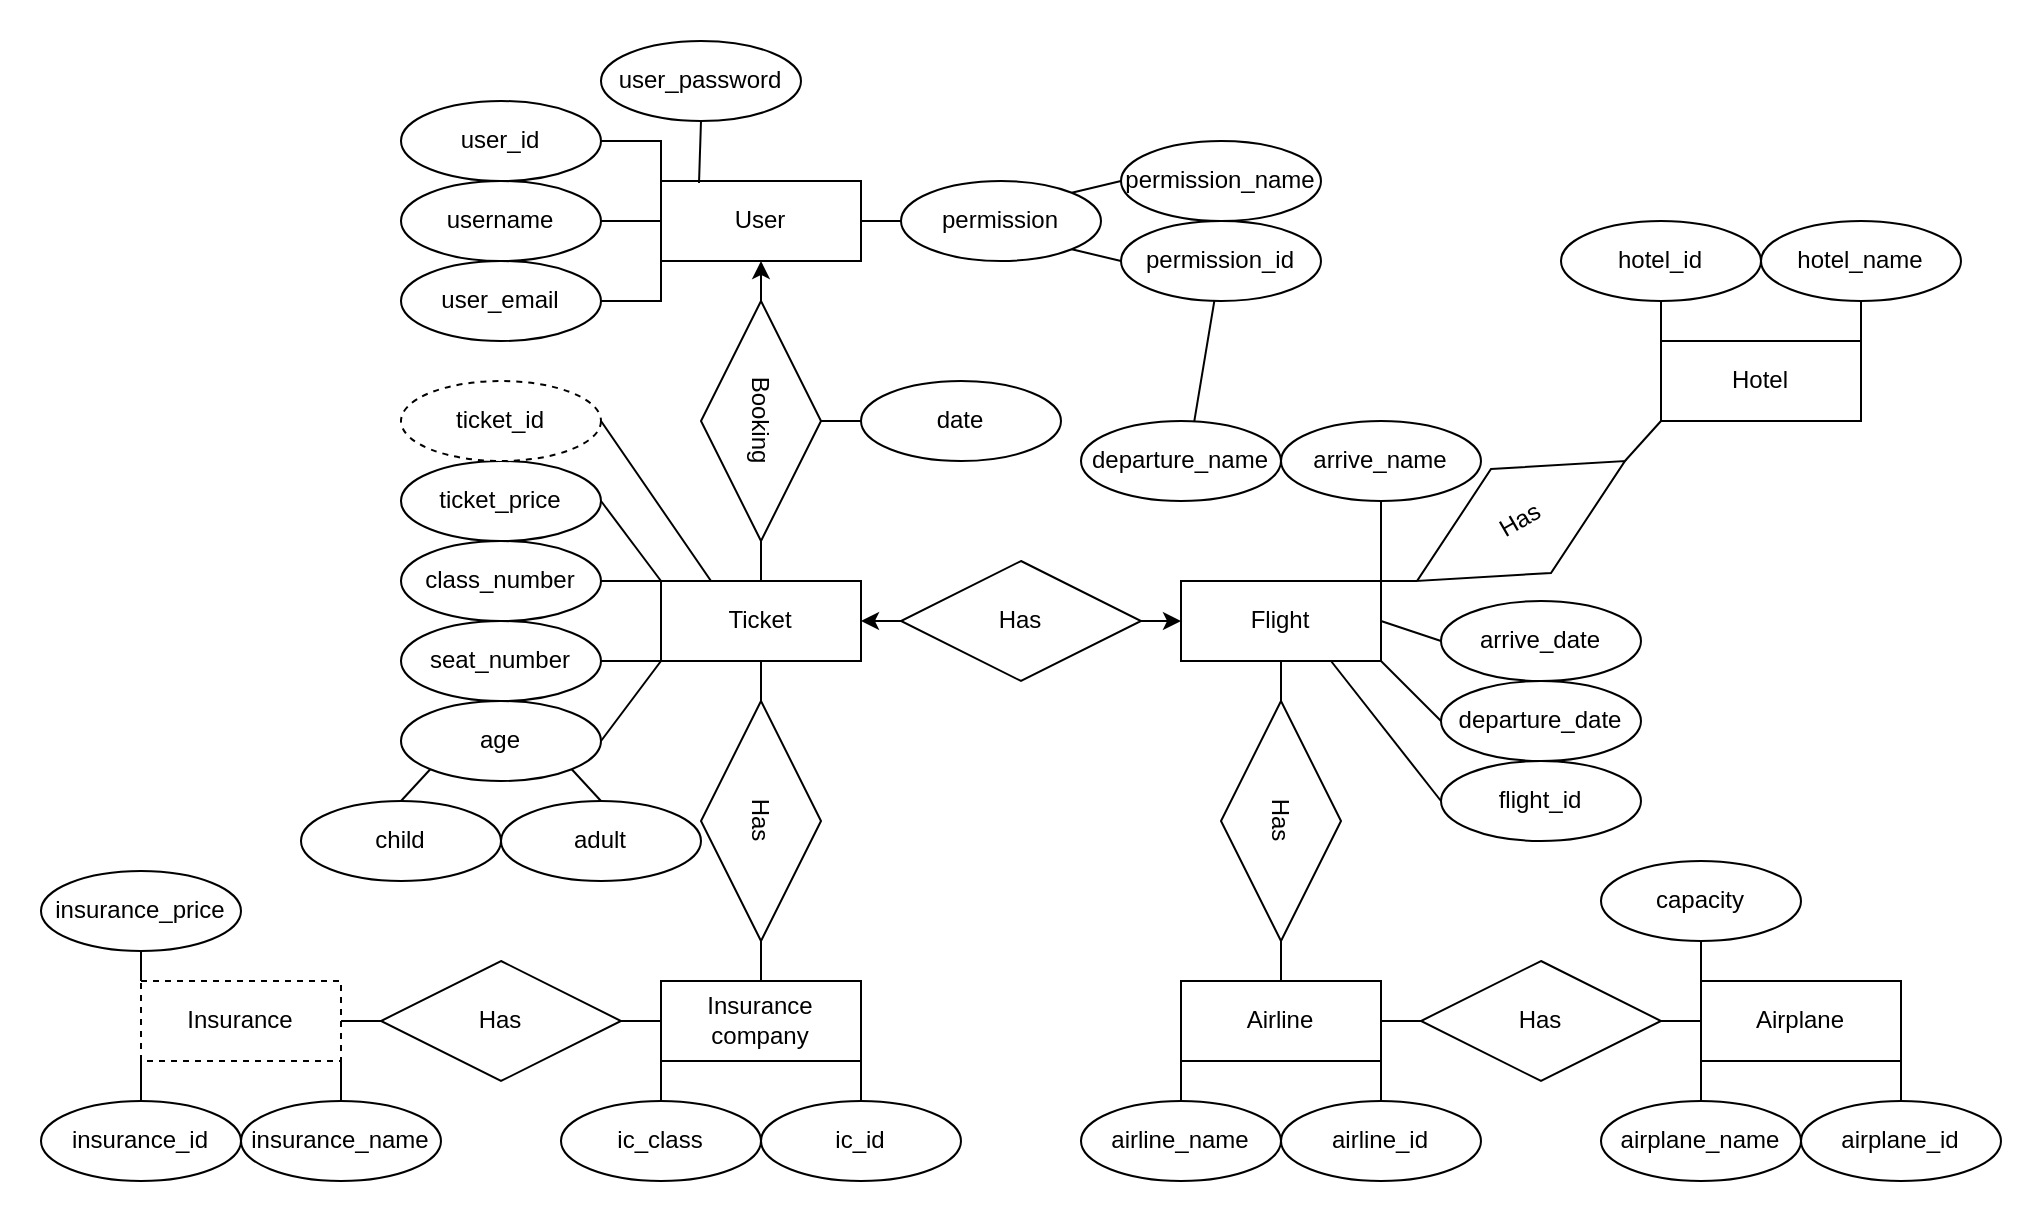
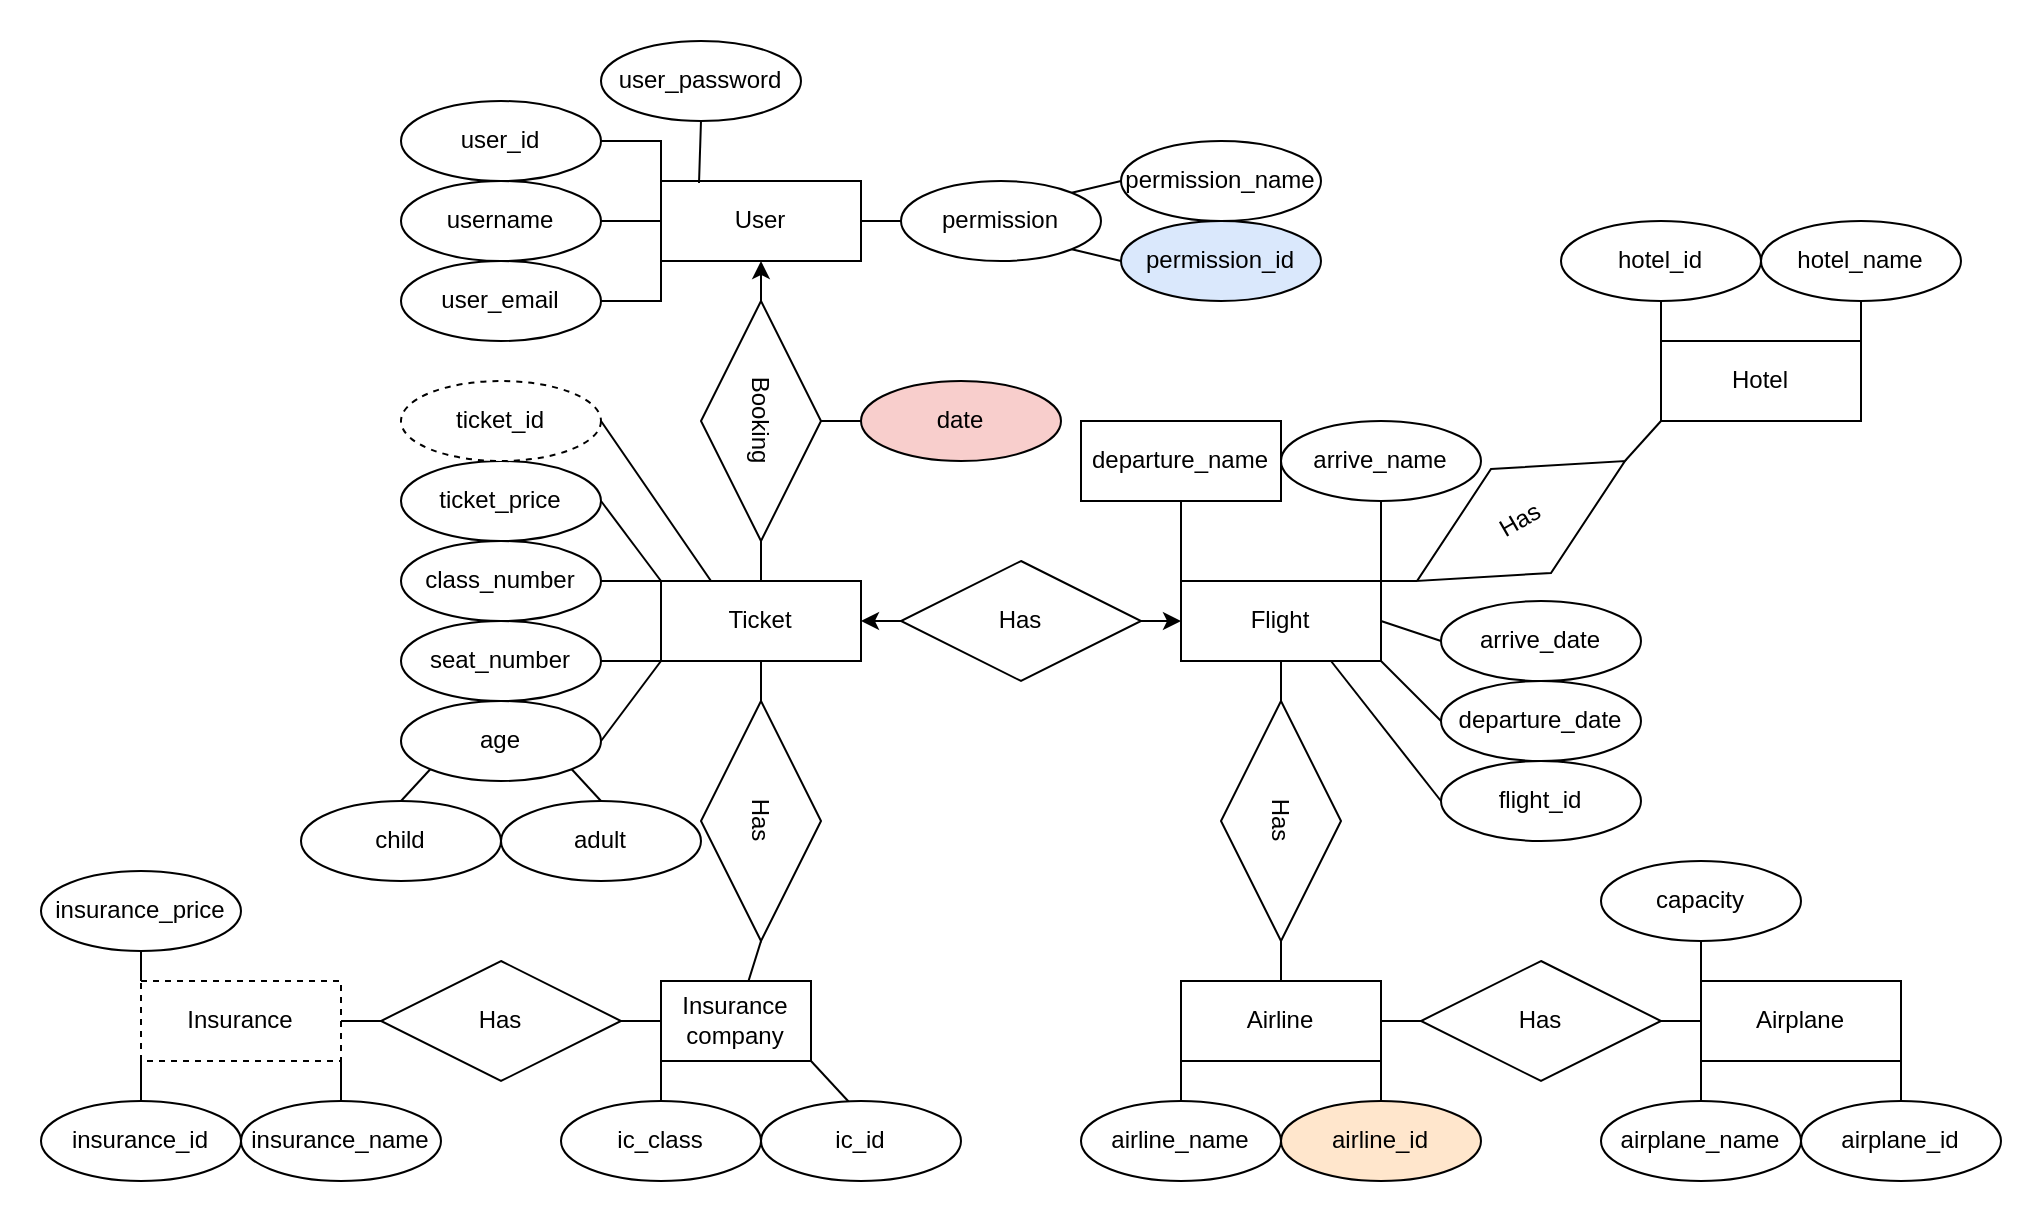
(1221, 261) -> (1221, 261)
(1204, 362) -> (1181, 541)
(961, 421) -> (961, 421)
(1181, 461) -> (1181, 461)
(761, 1021) -> (736, 1021)
(1381, 1141) -> (1381, 1141)
